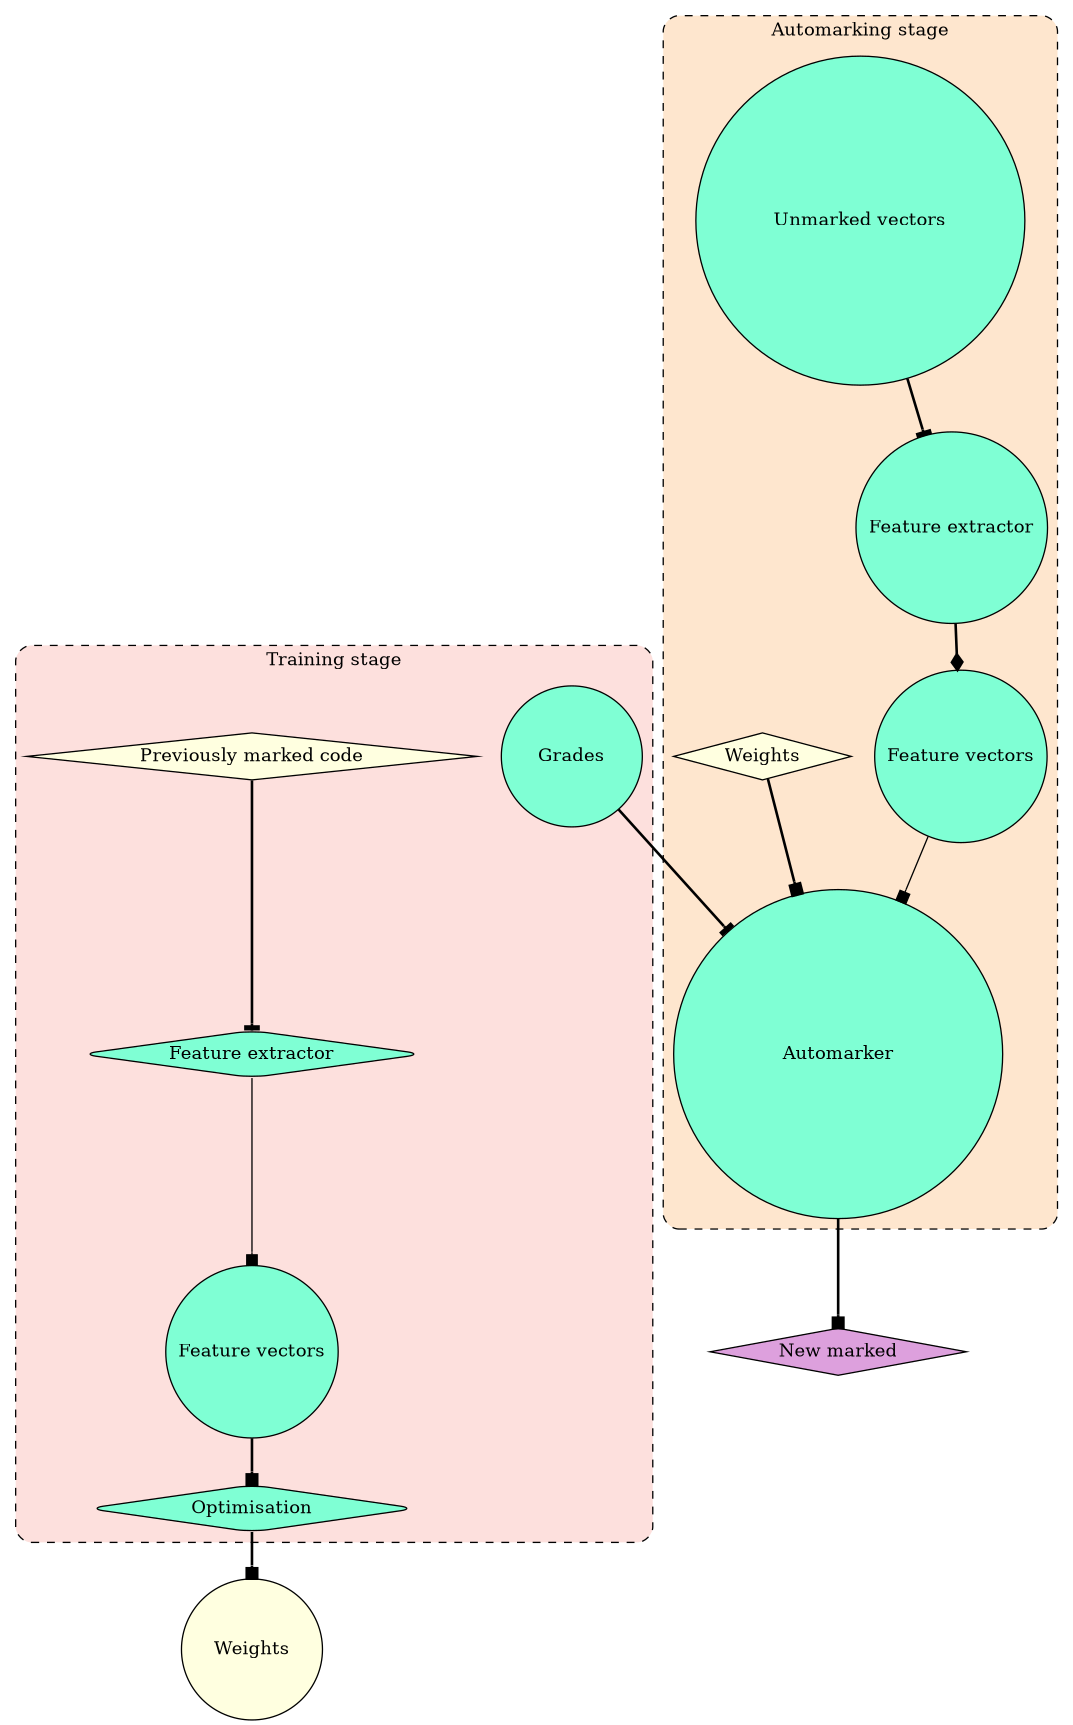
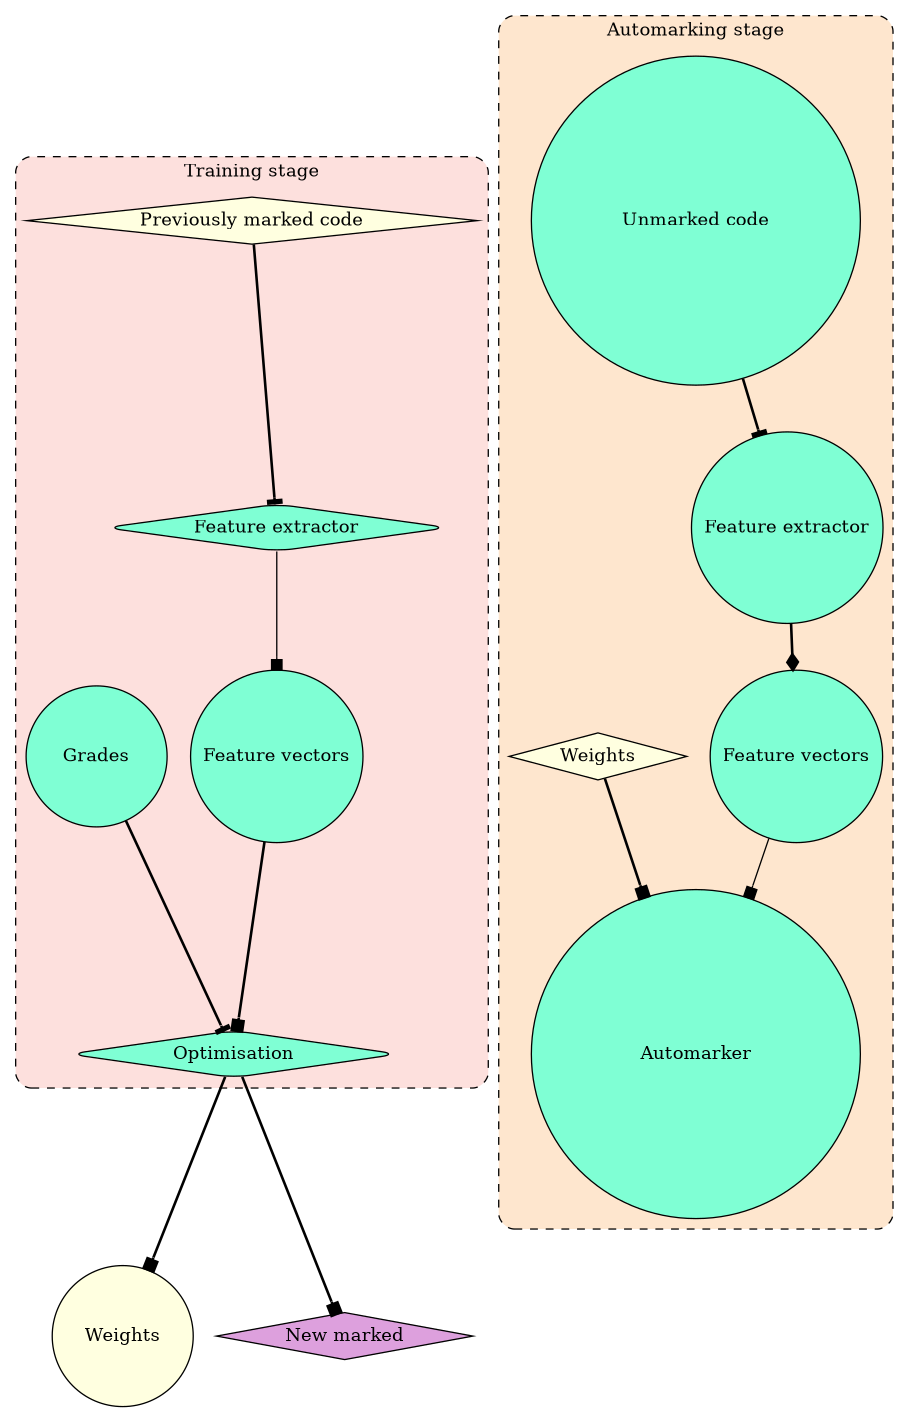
(860, 221) -> (696, 221)
(671, 868) -> (173, 923)
(838, 1267) -> (287, 1189)
